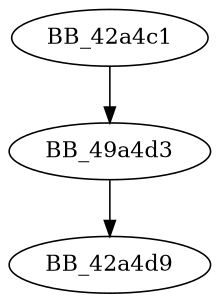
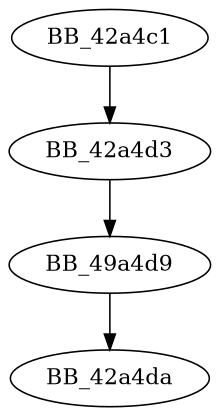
(110, 151) -> (110, 151)
(110, 265) -> (110, 265)
none -> (110, 378)
